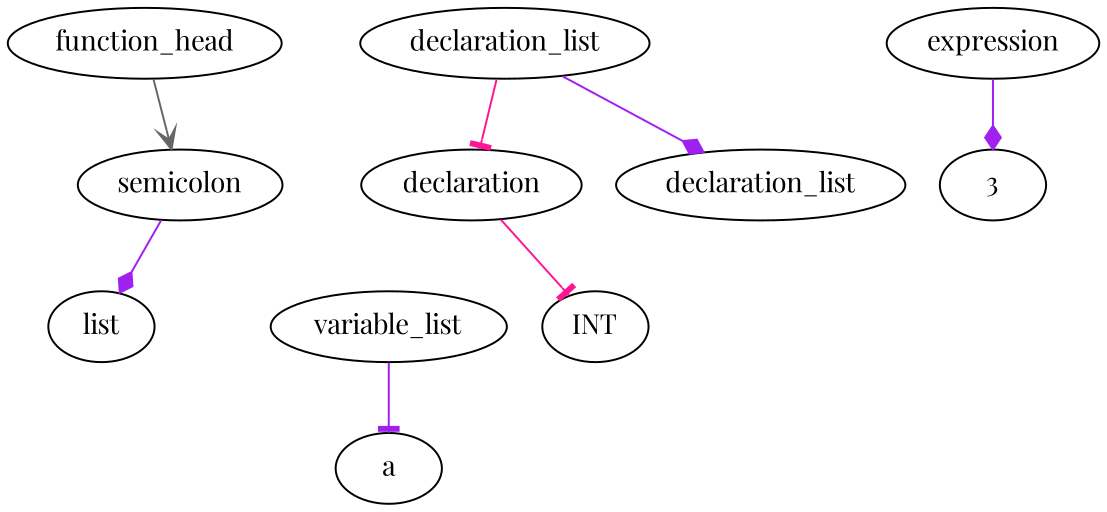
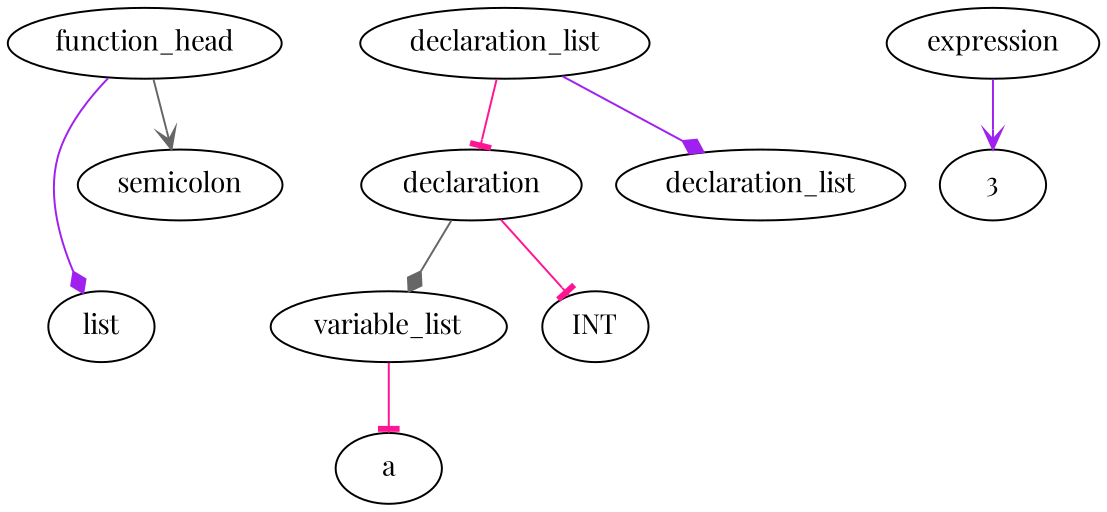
(993, 104) -> (993, 104)
(146, 246) -> (56, 168)
none -> (436, 246)
(389, 393) -> (389, 393)
